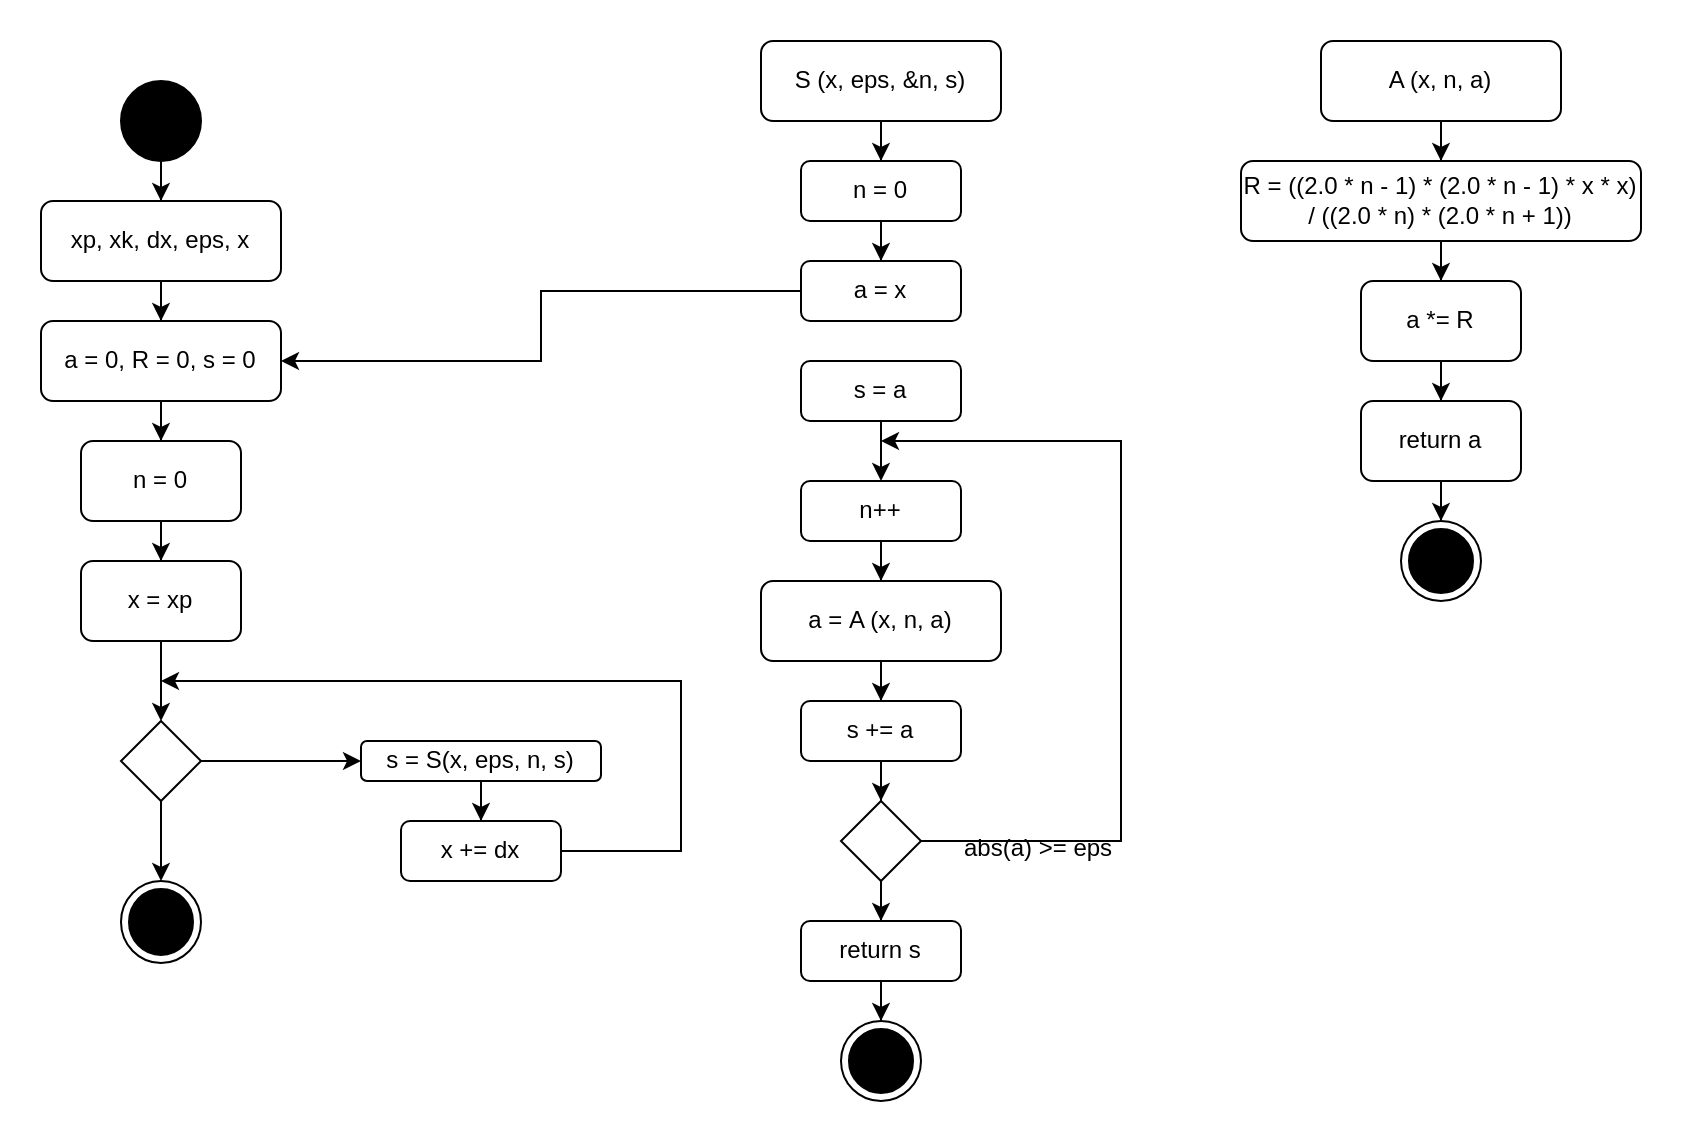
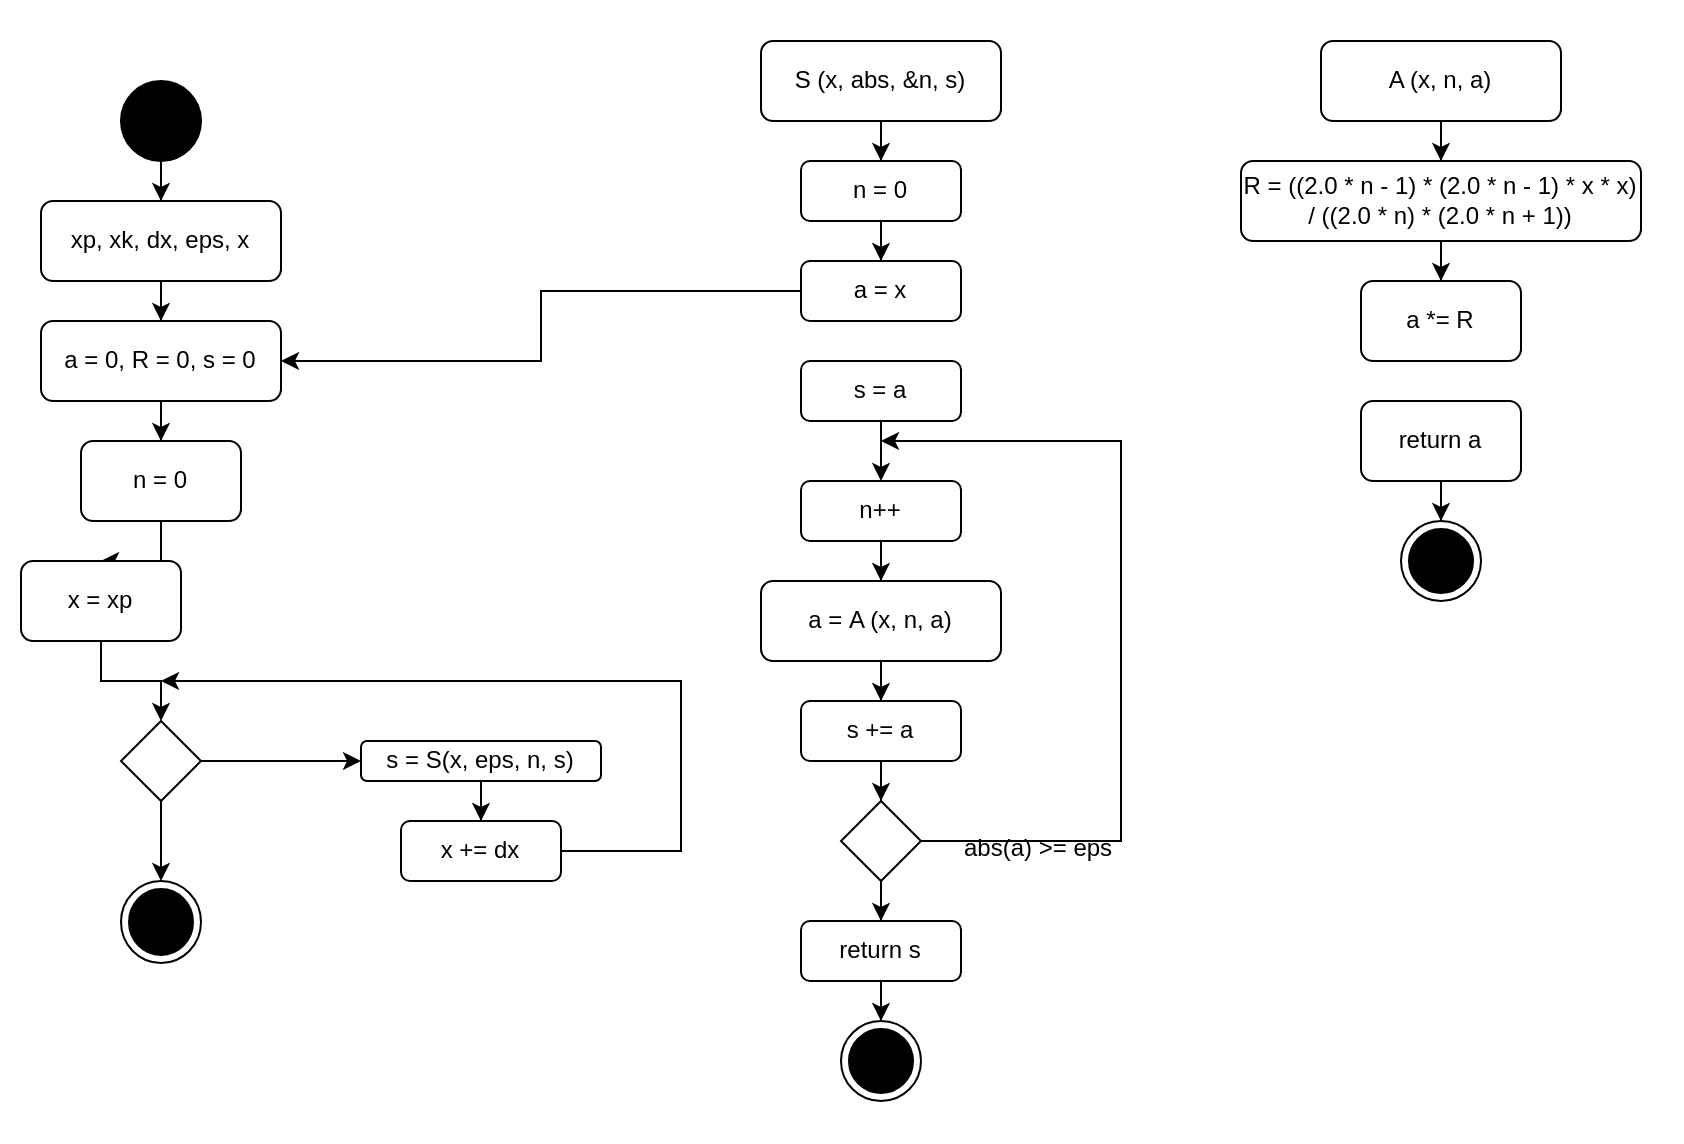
(881, 81) -> (881, 81)
(1441, 388) -> none
(161, 601) -> (101, 601)
